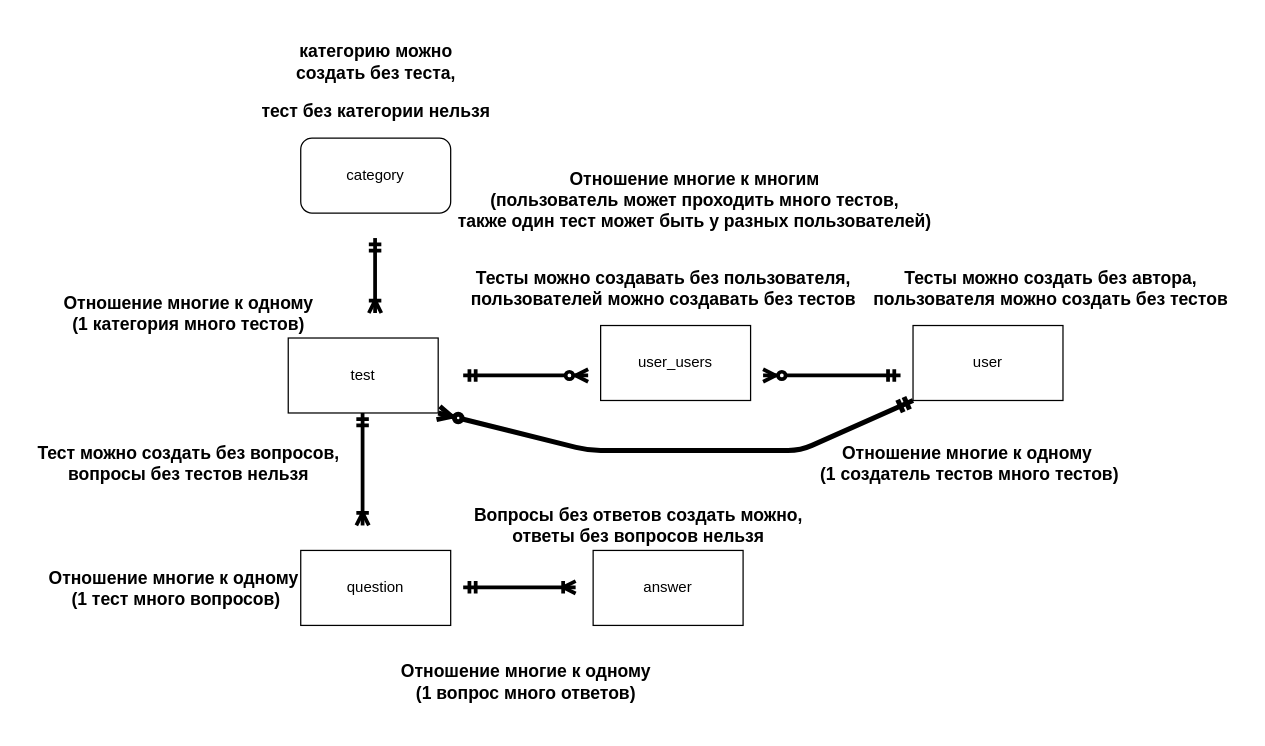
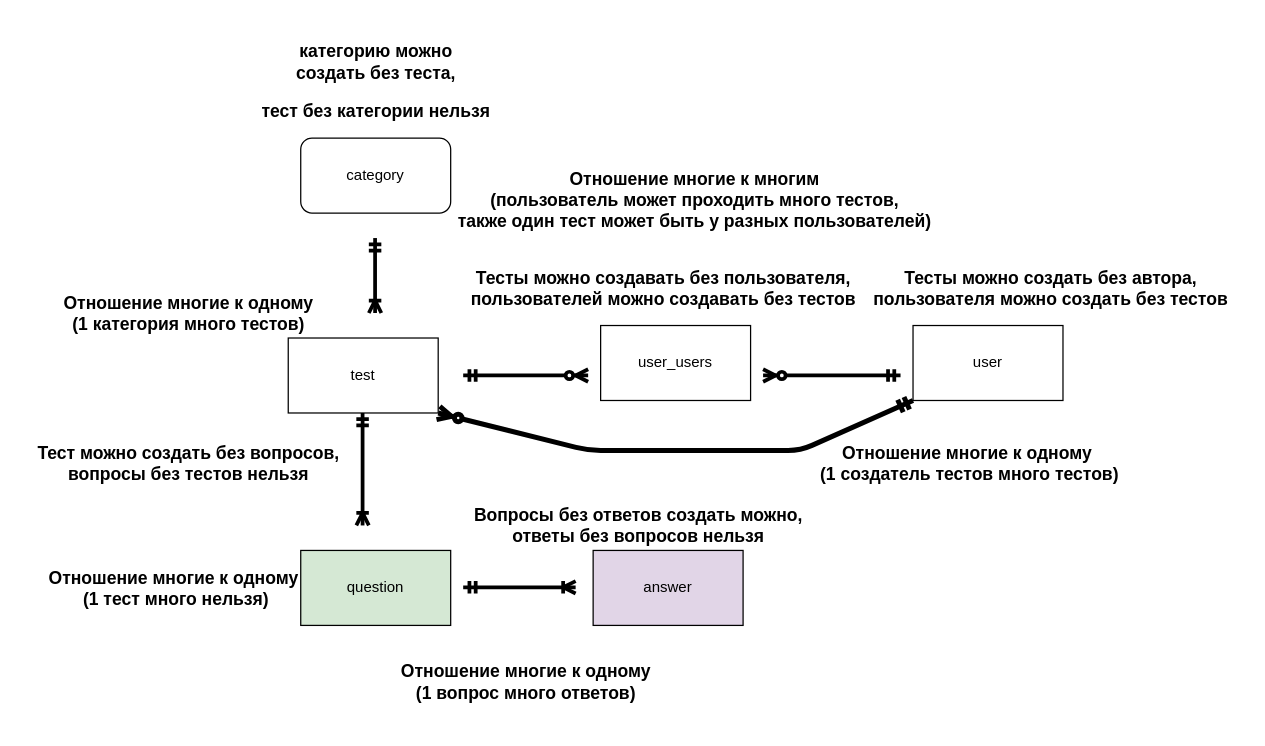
(176, 588) -> (176, 588)
(376, 588) -> (376, 588)
(668, 588) -> (668, 588)
